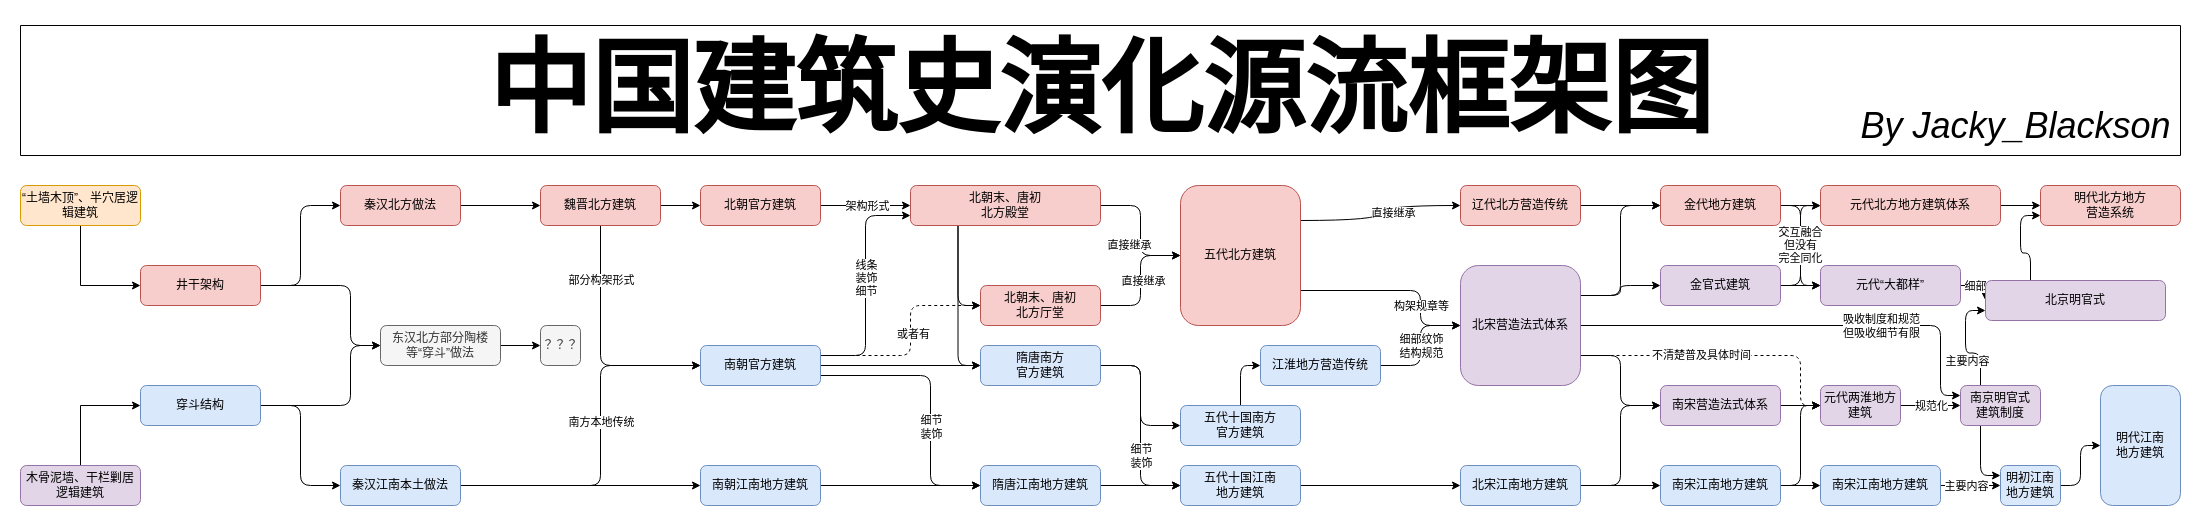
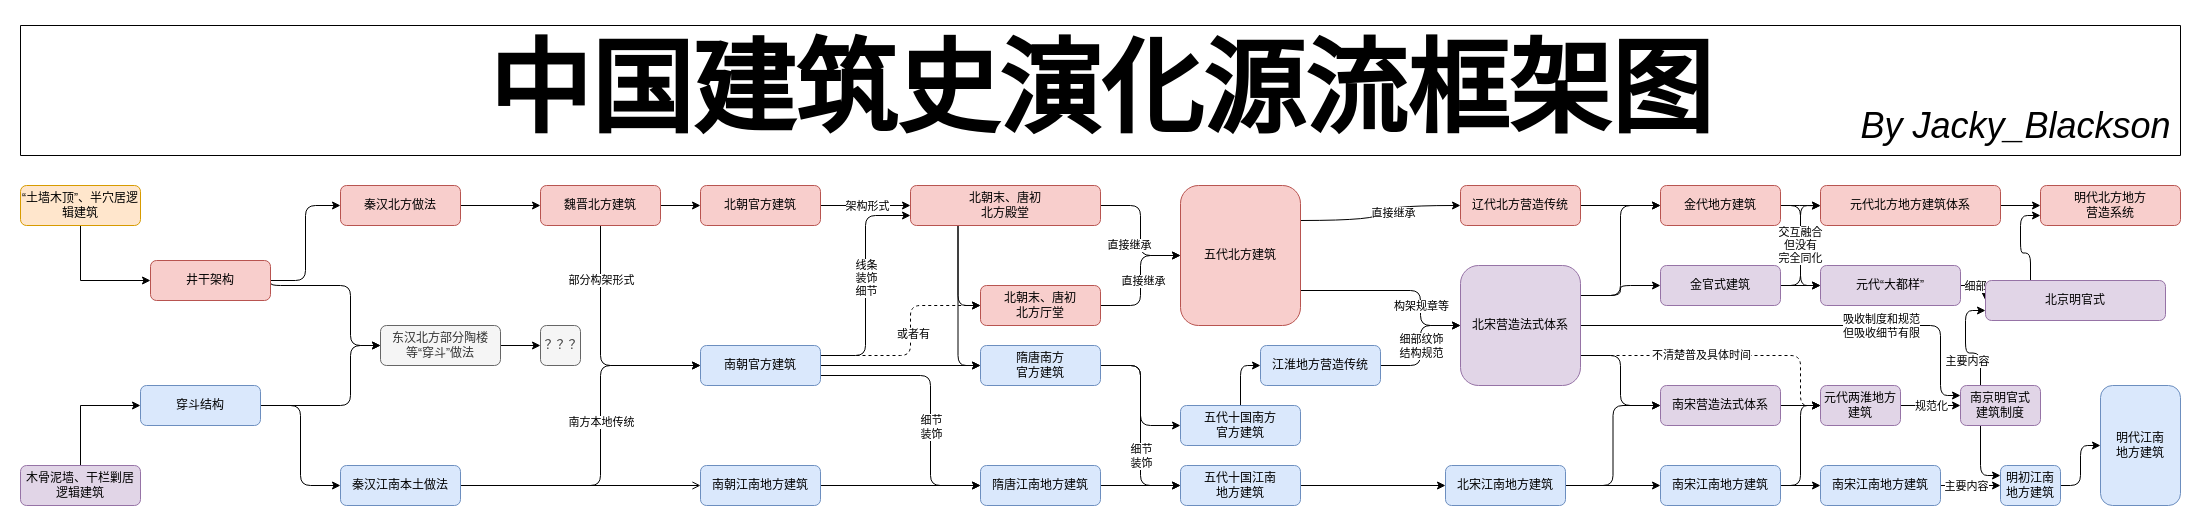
(201, 286) -> (211, 281)
(692, 486) -> (693, 486)
(1521, 486) -> (1506, 486)
